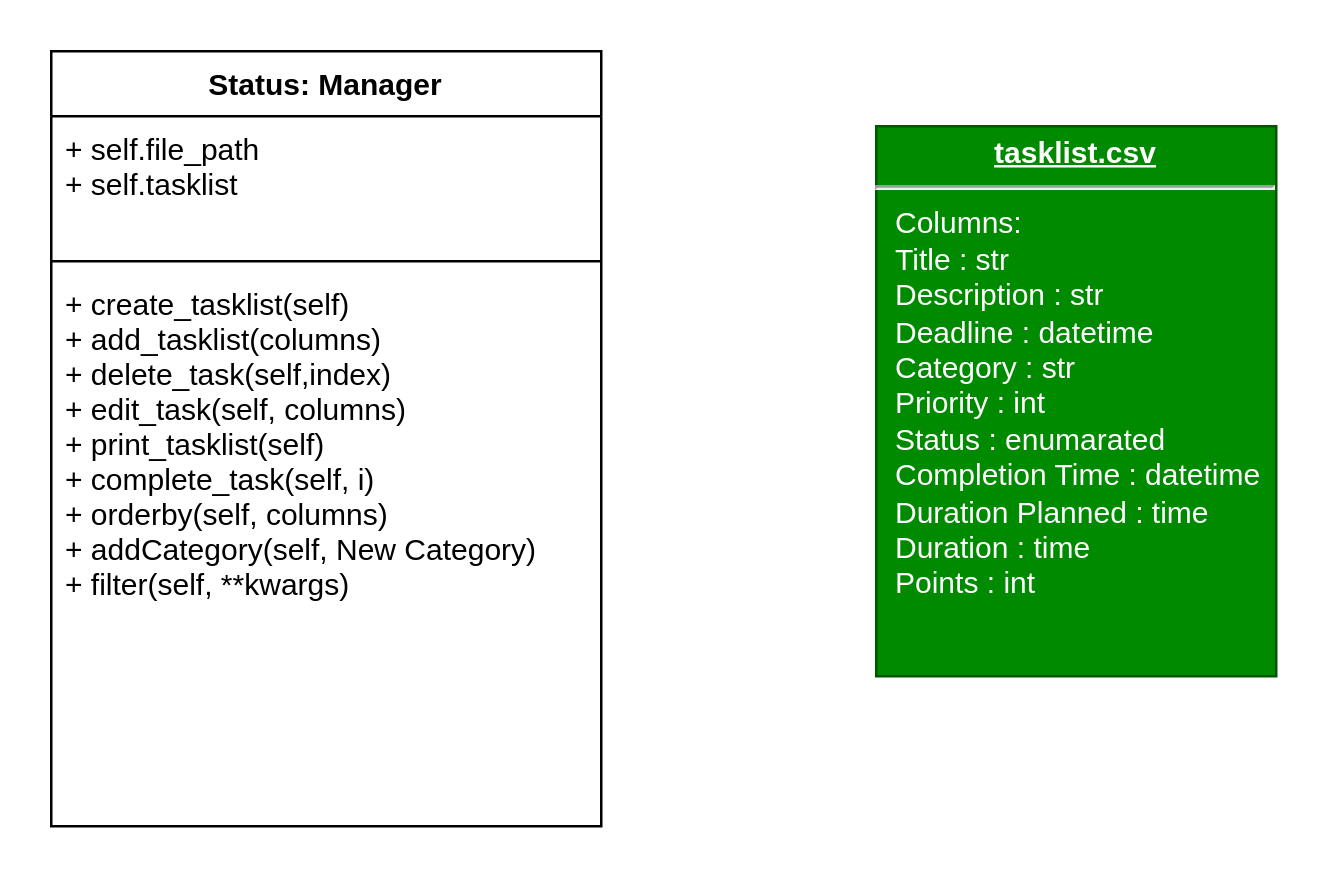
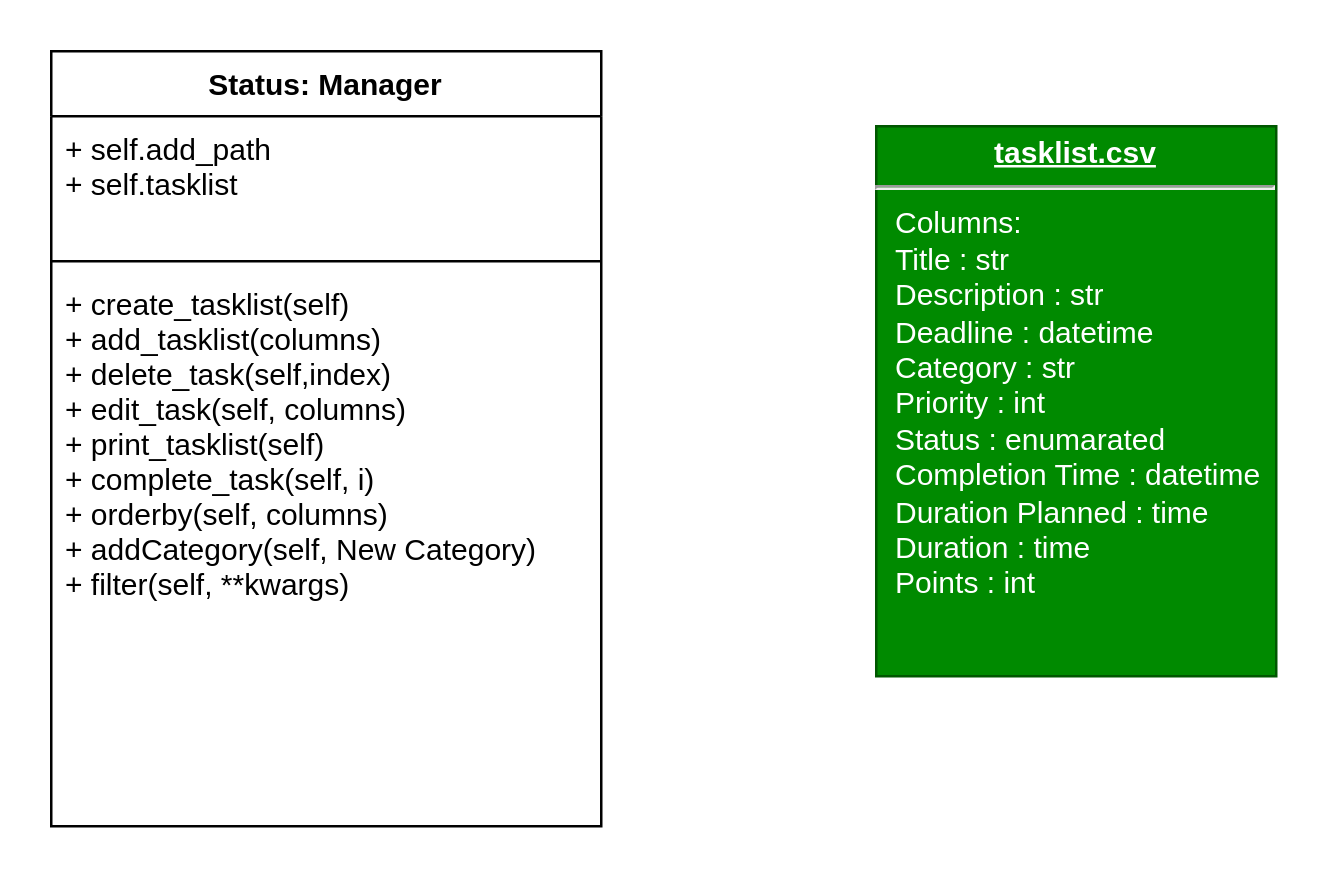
(180, 150) -> (179, 150)
